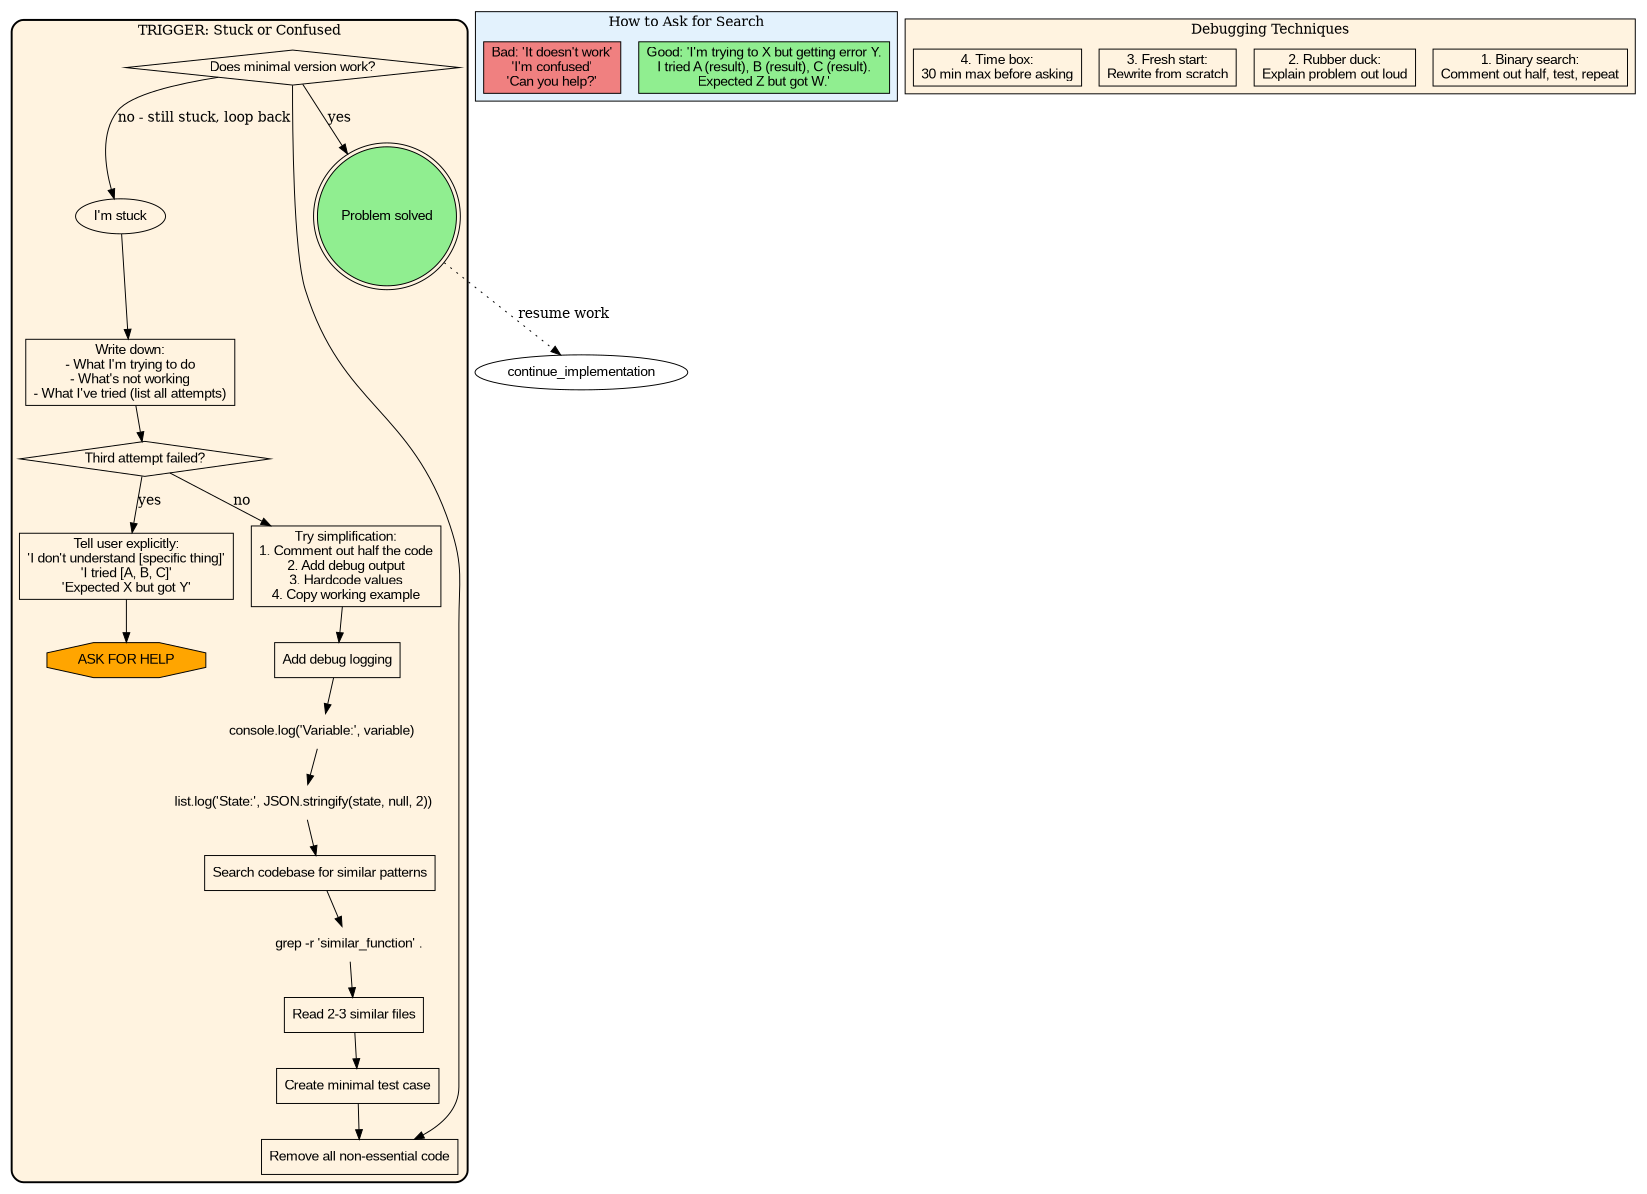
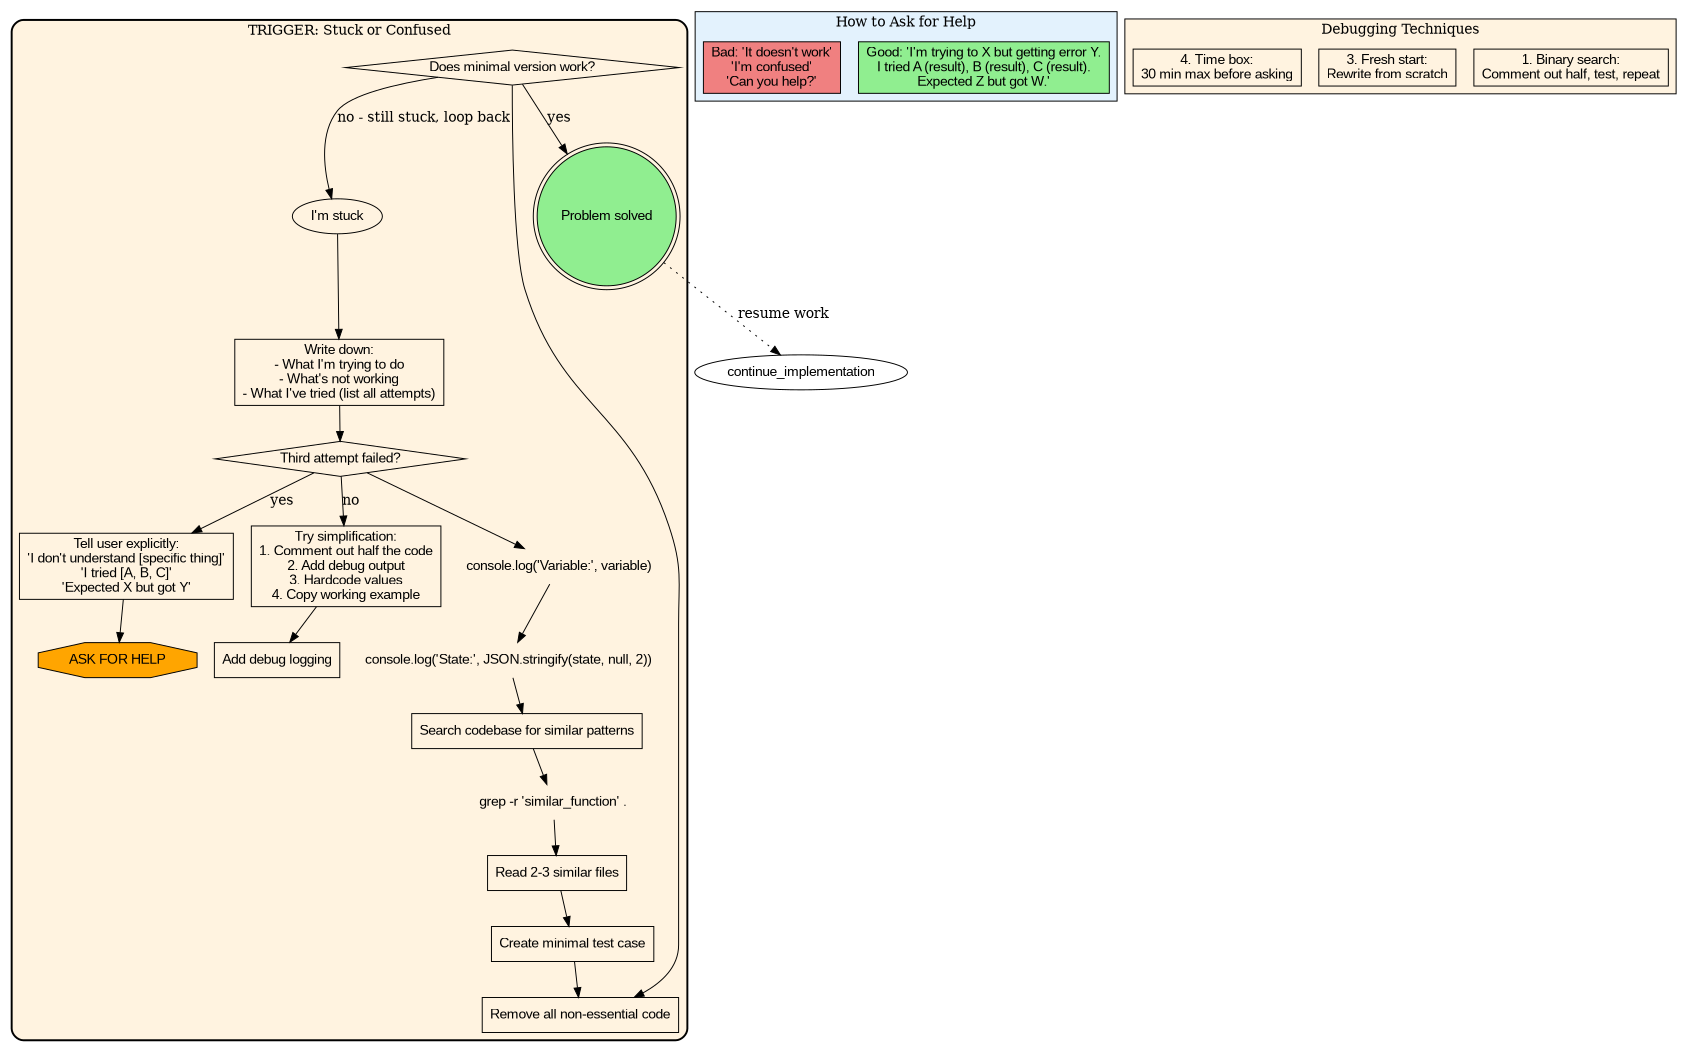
(686, 23) -> (906, 23)
(1335, 68) -> none
(331, 691) -> (441, 509)
(303, 802) -> (508, 660)
